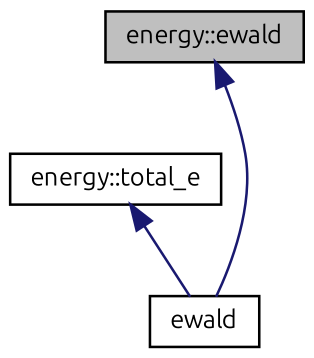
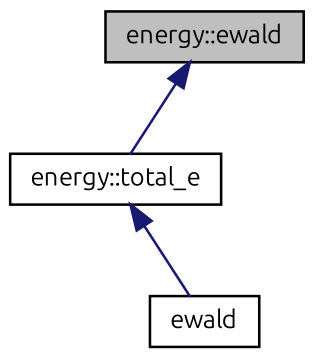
(247, 192) -> (153, 119)
